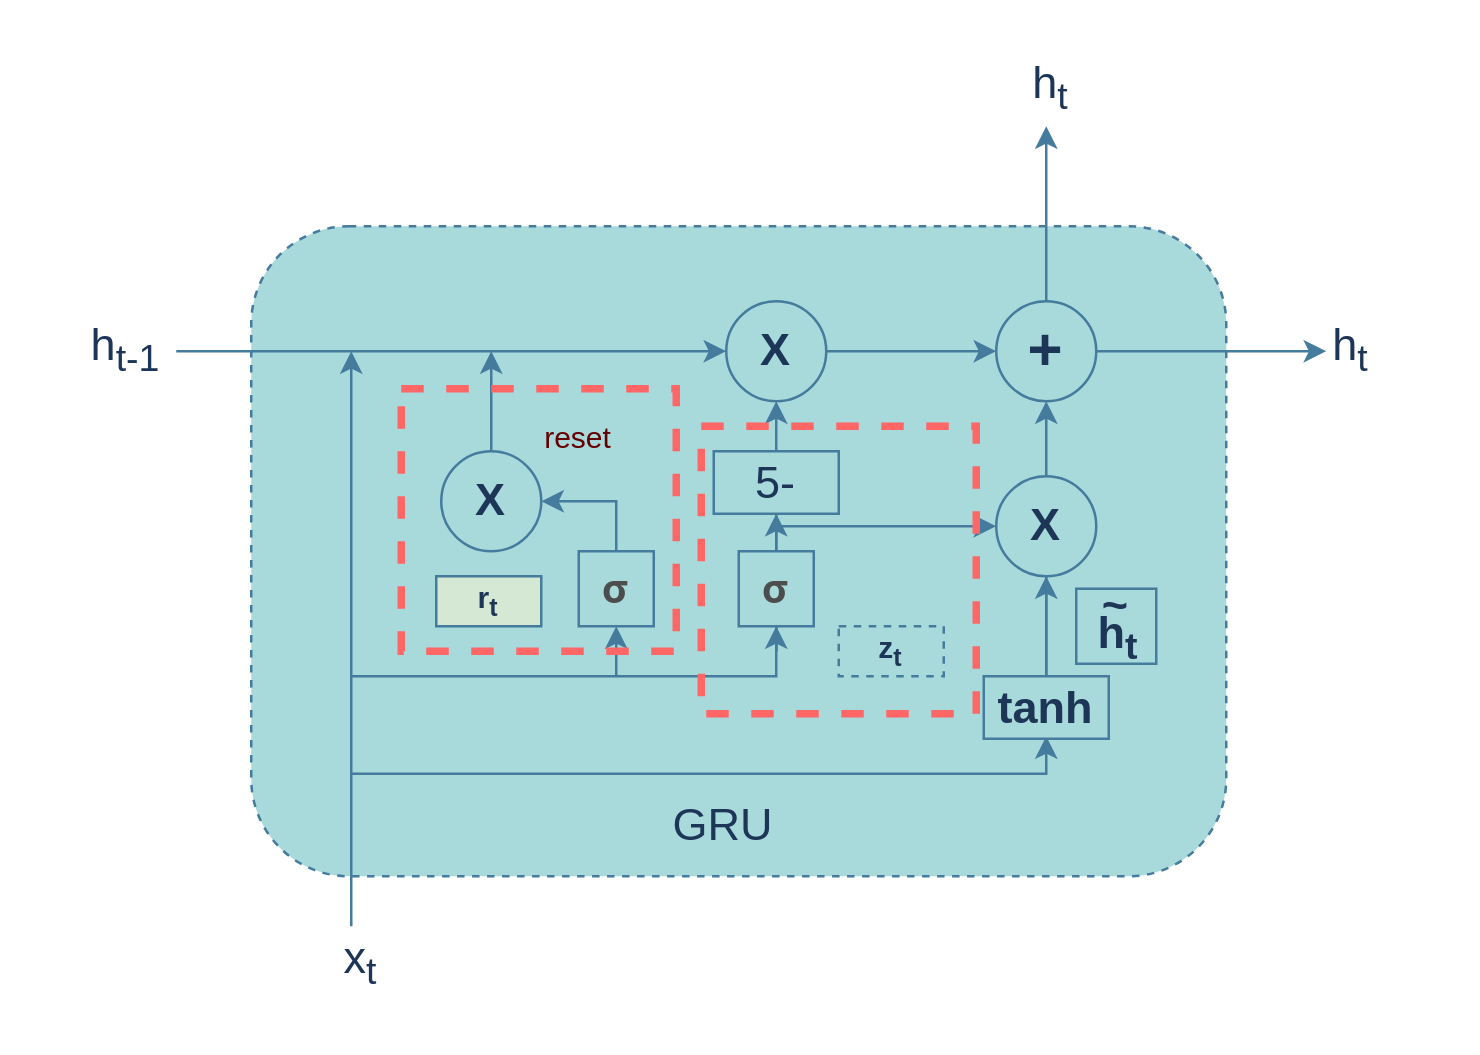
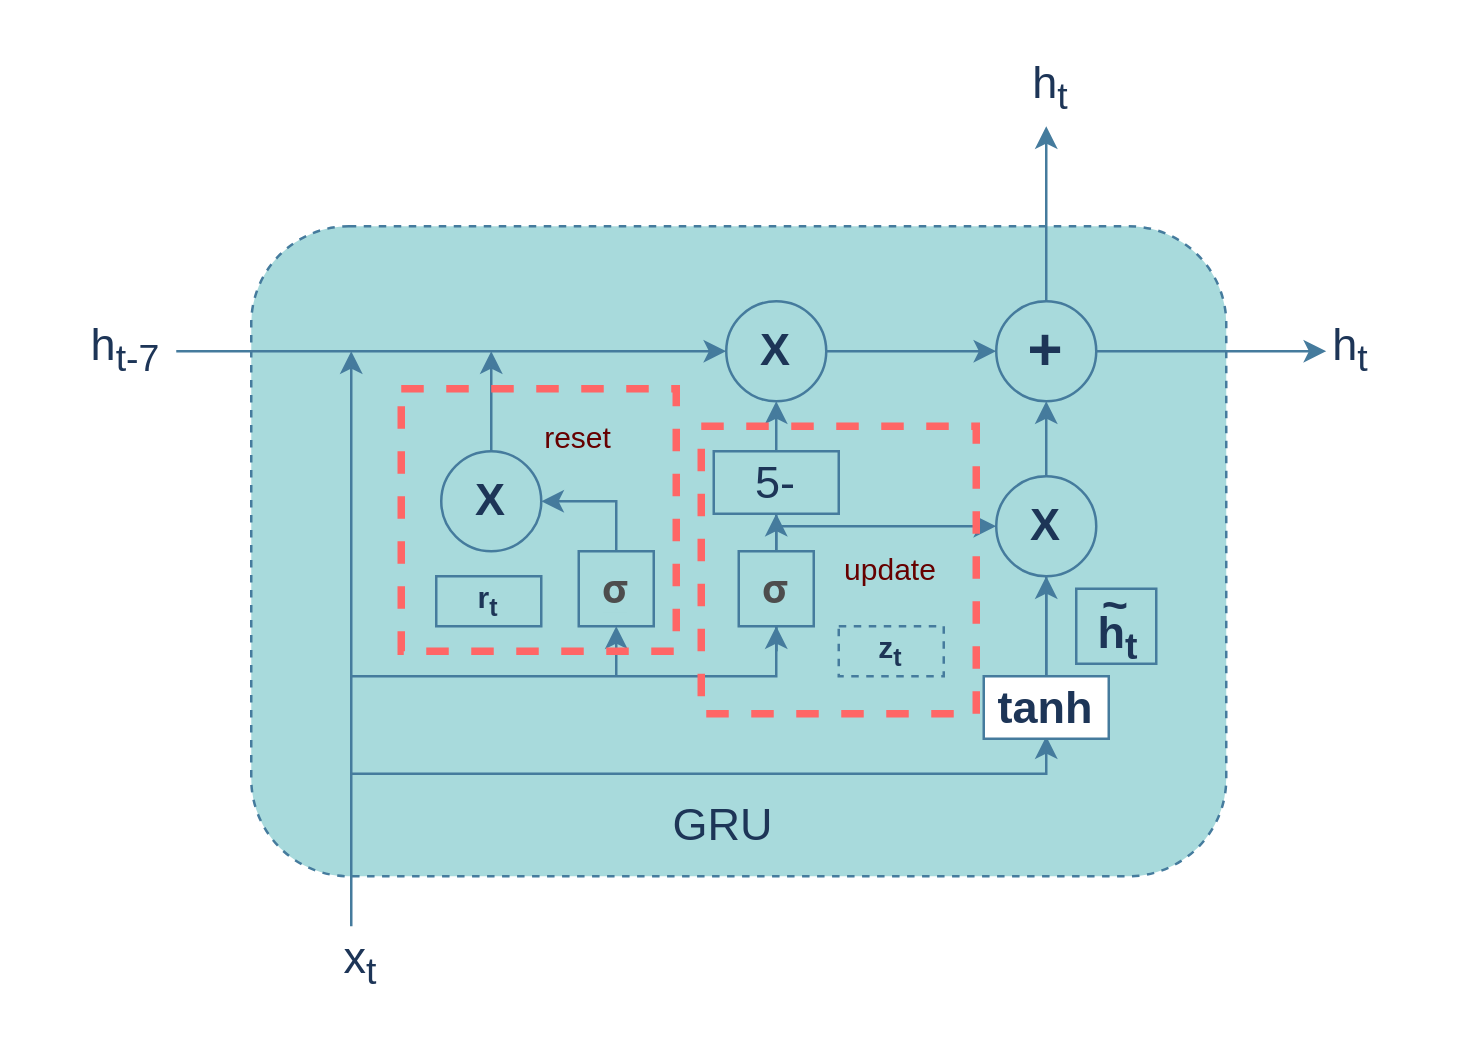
(126, 351) -> (126, 351)
none -> (891, 570)
(489, 601) -> (489, 601)
(1046, 708) -> (1046, 708)
